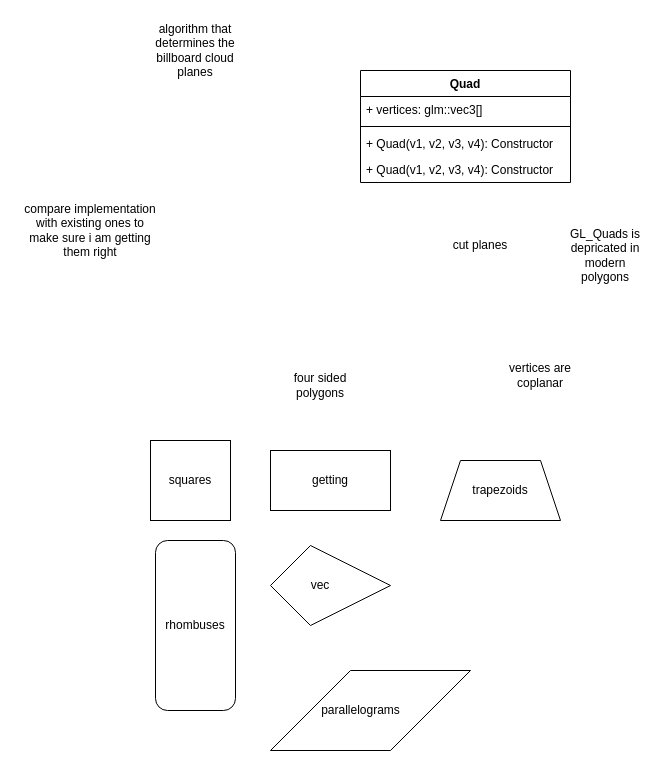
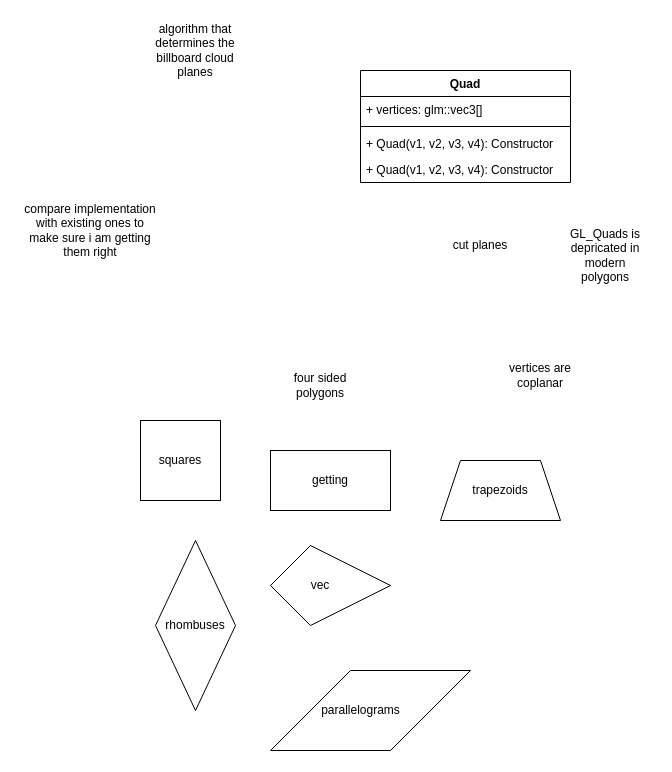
(191, 481) -> (181, 461)
(196, 626) -> (196, 626)
